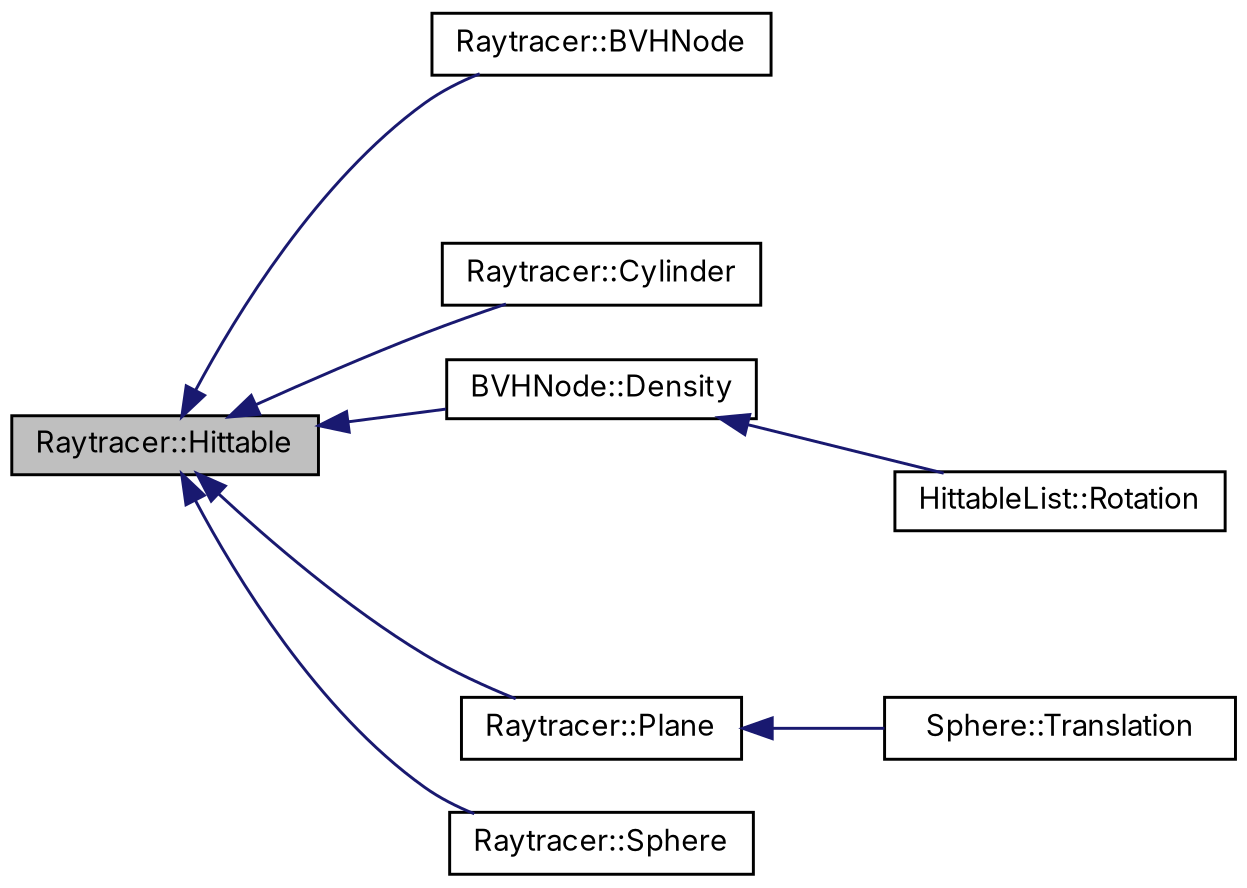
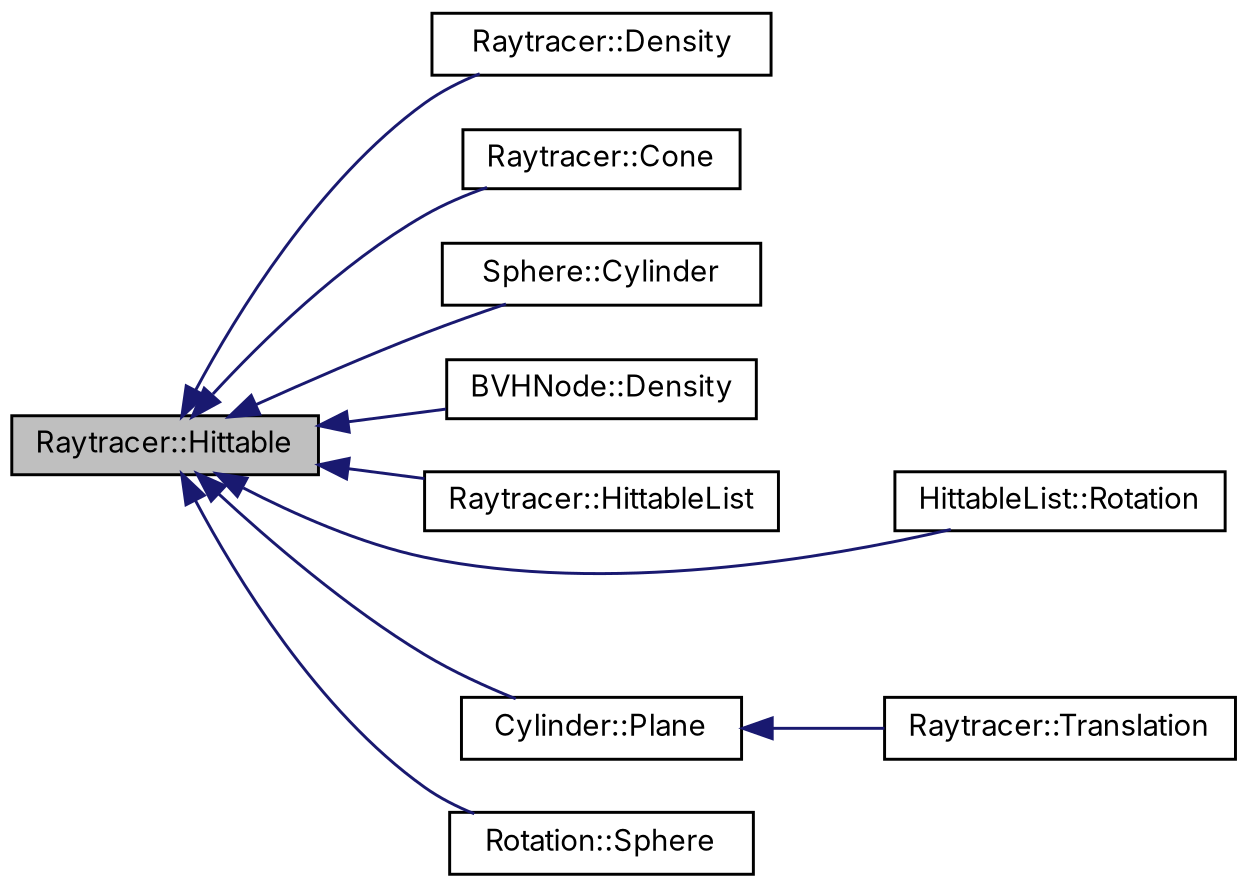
(602, 44) -> (602, 44)
none -> (602, 159)
(602, 274) -> (602, 274)
(846, 449) -> (592, 573)
none -> (602, 501)
(602, 728) -> (602, 728)
(1060, 728) -> (1060, 728)
(602, 843) -> (602, 843)
